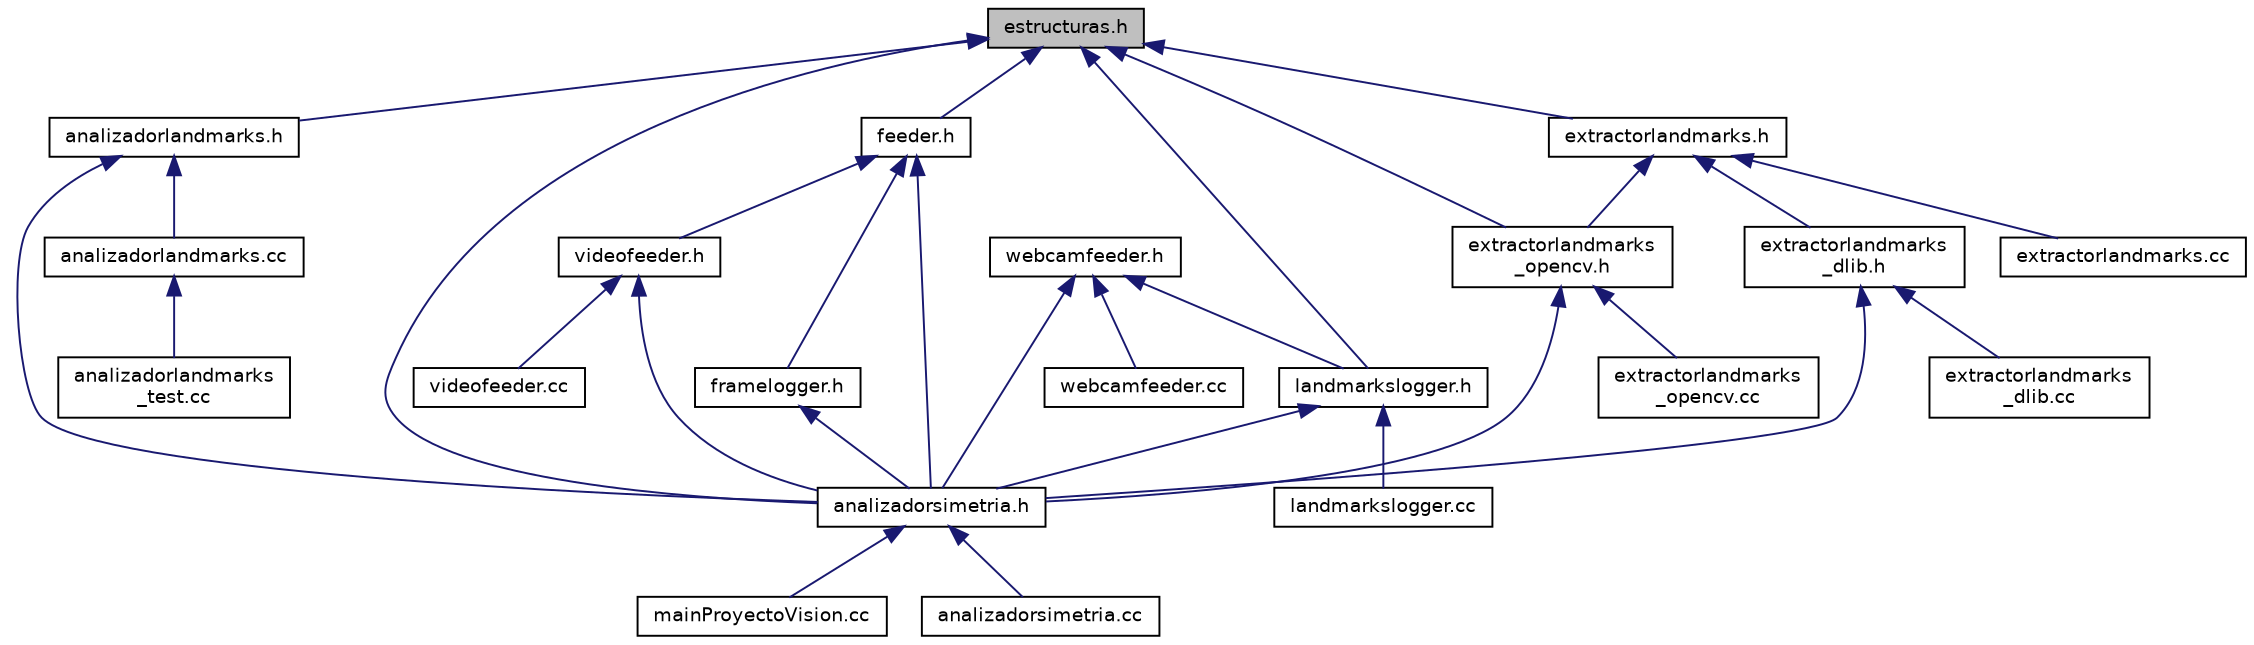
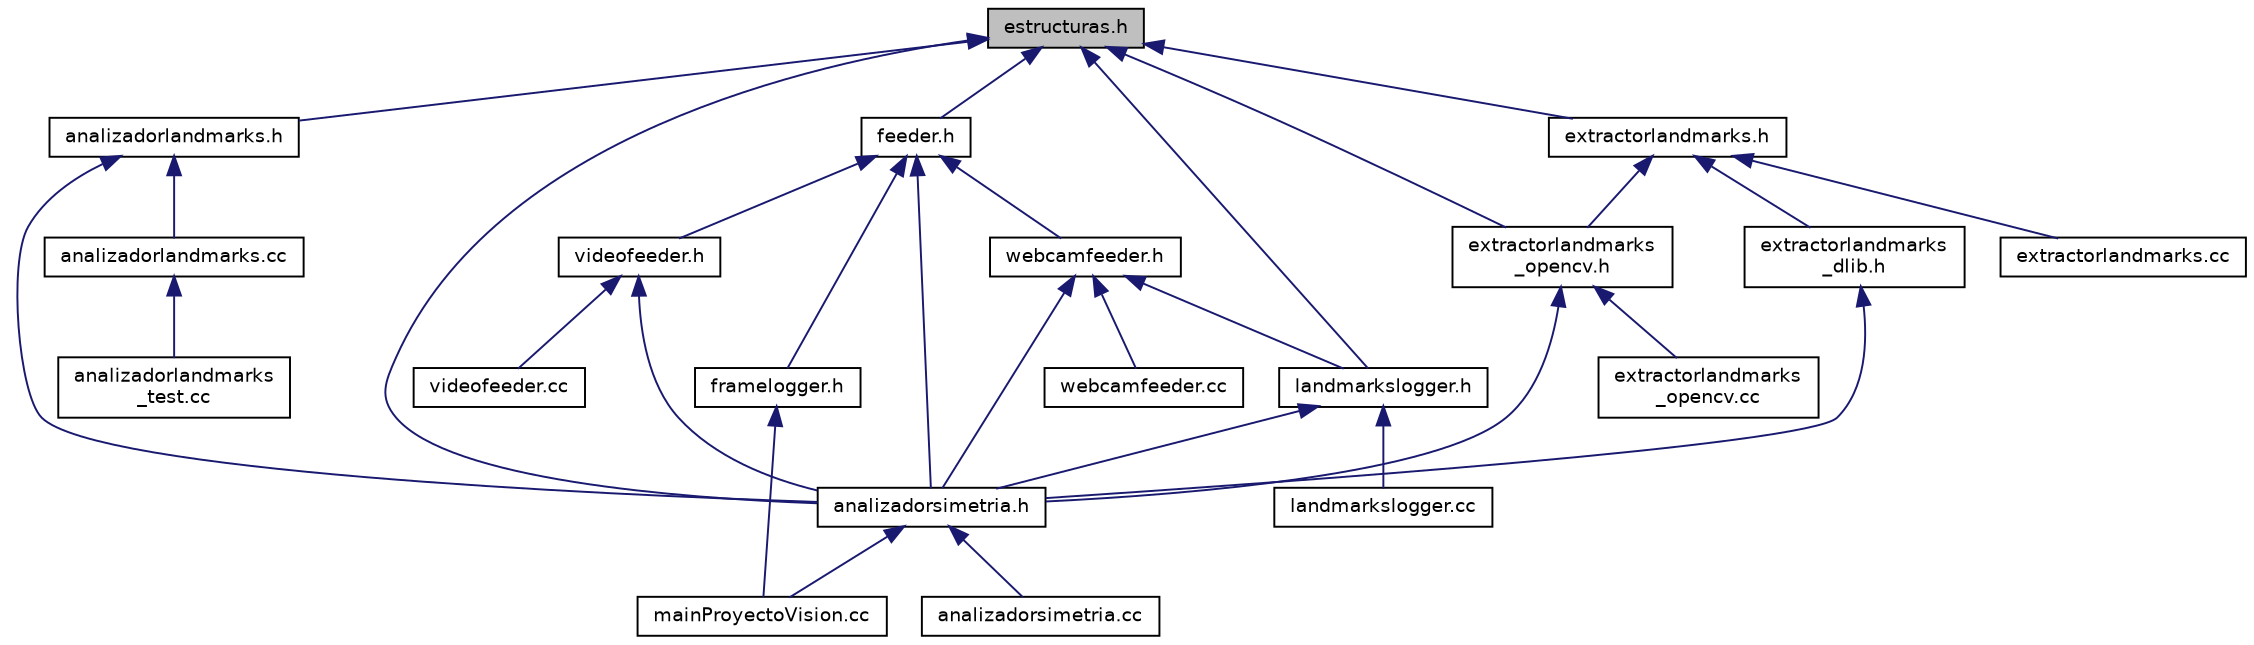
none -> (1009, 203)
(2040, 387) -> none
(863, 453) -> (769, 516)
